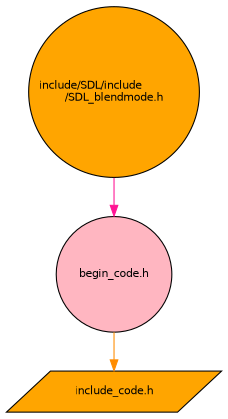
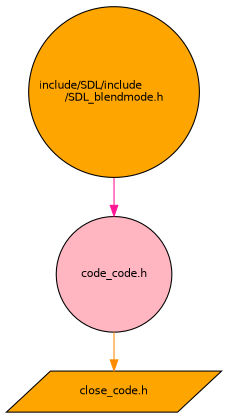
(114, 274) -> (114, 274)
(114, 392) -> (114, 392)
